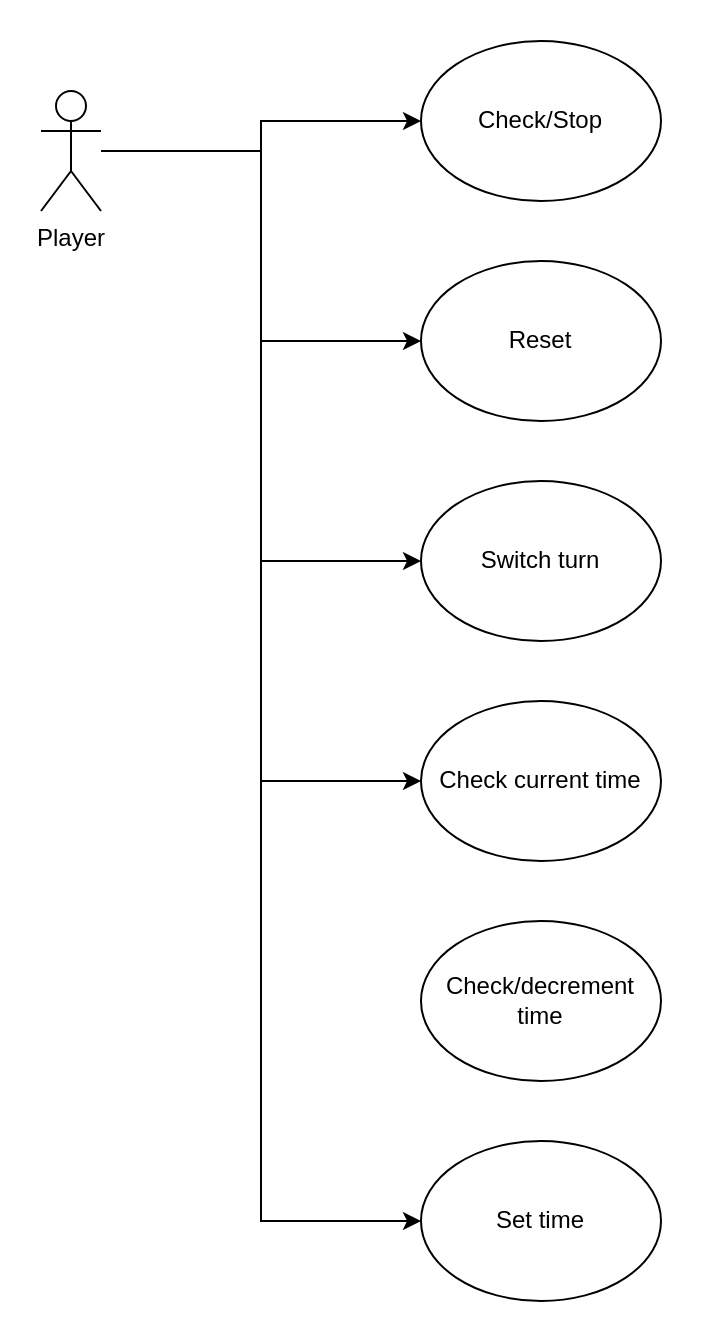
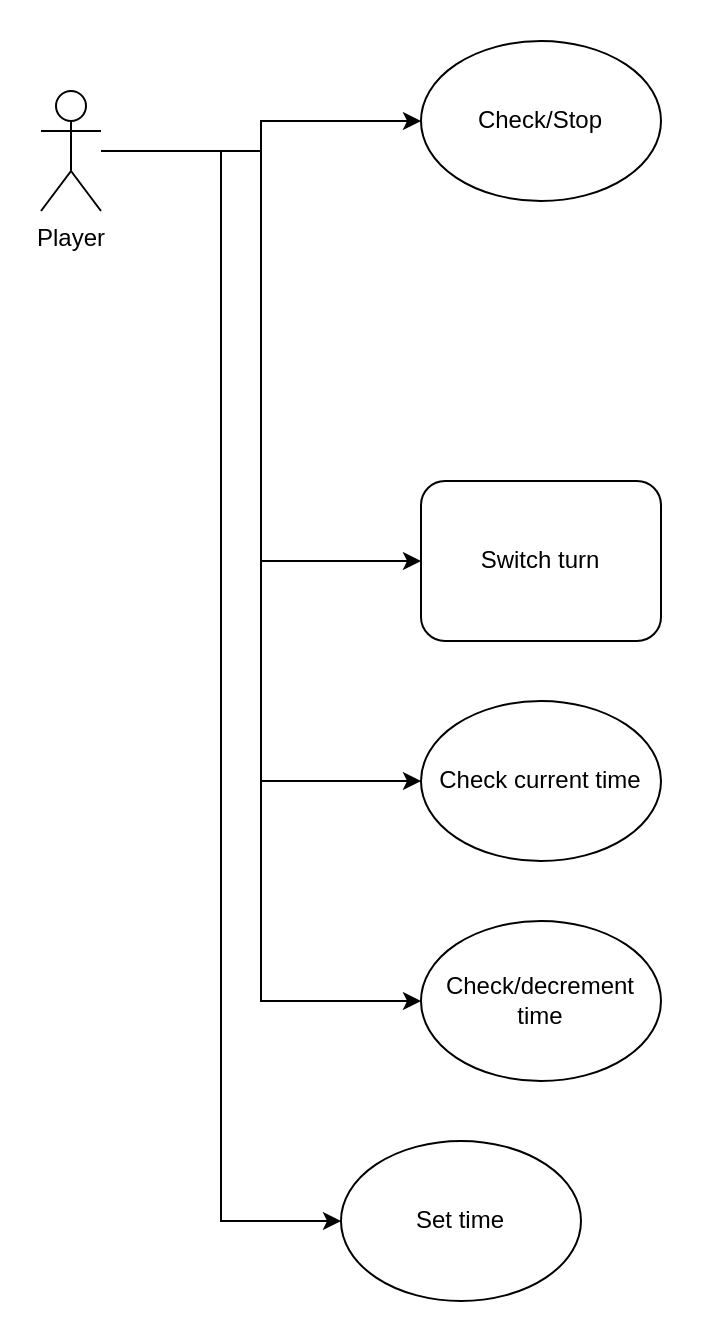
(336, 341) -> none
(541, 341) -> none
(541, 561) -> (541, 561)
none -> (336, 1001)
(541, 1221) -> (461, 1221)
